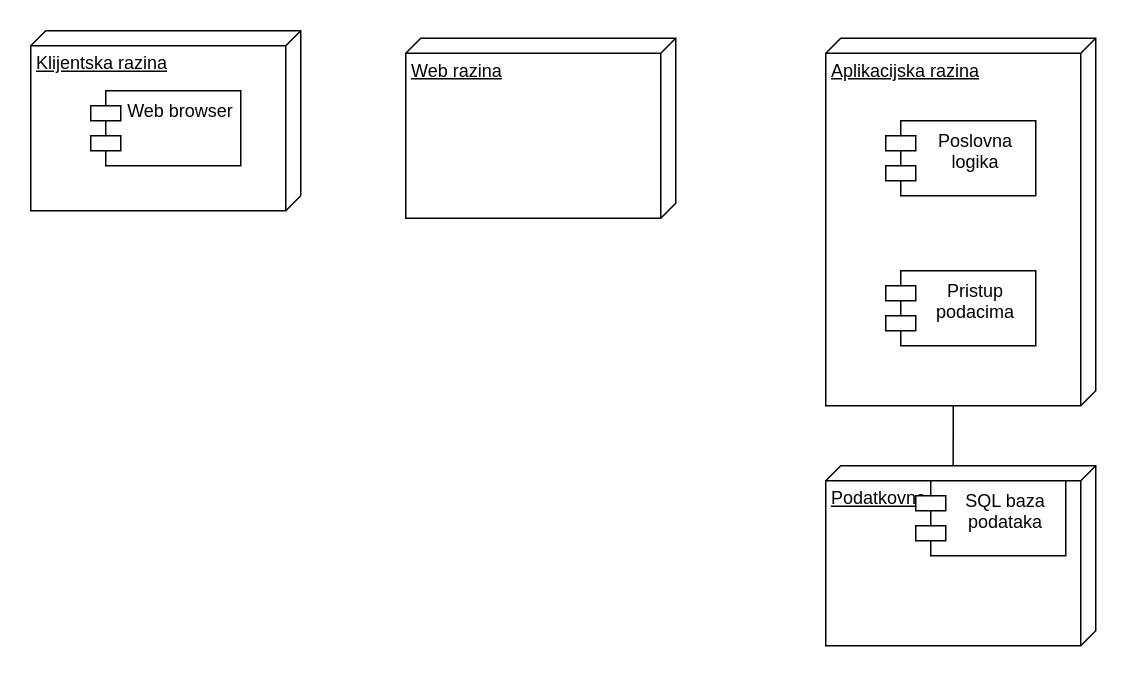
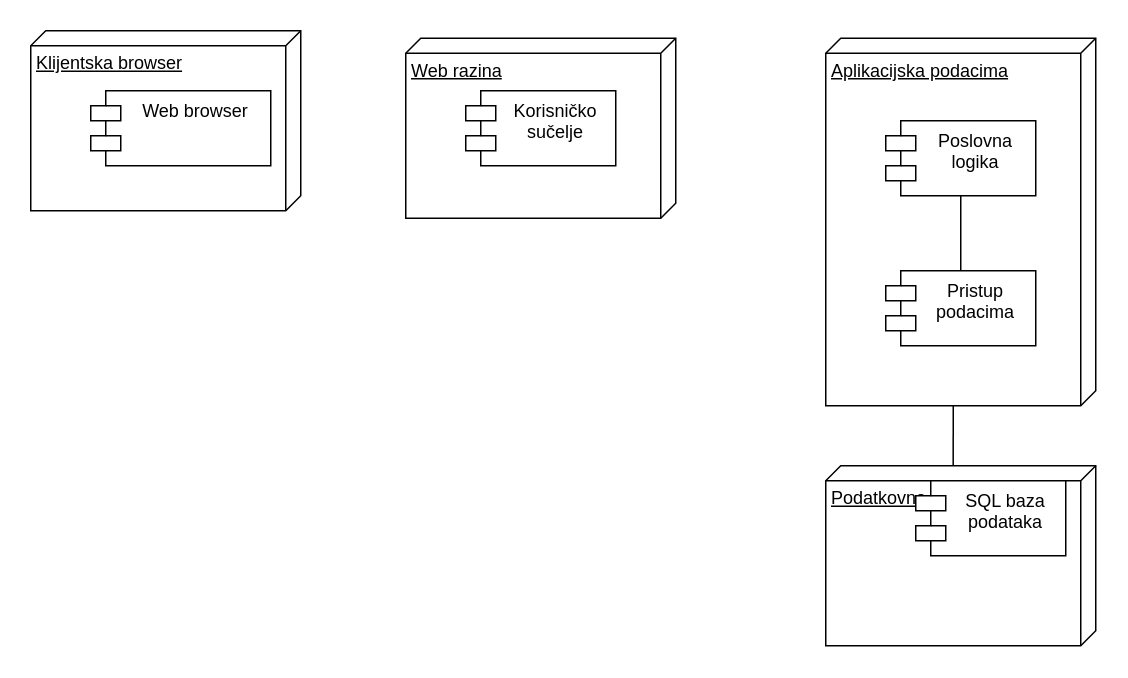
(113, 64) -> (120, 64)
(916, 72) -> (926, 72)
(166, 128) -> (181, 128)
none -> (541, 128)
none -> (961, 234)
